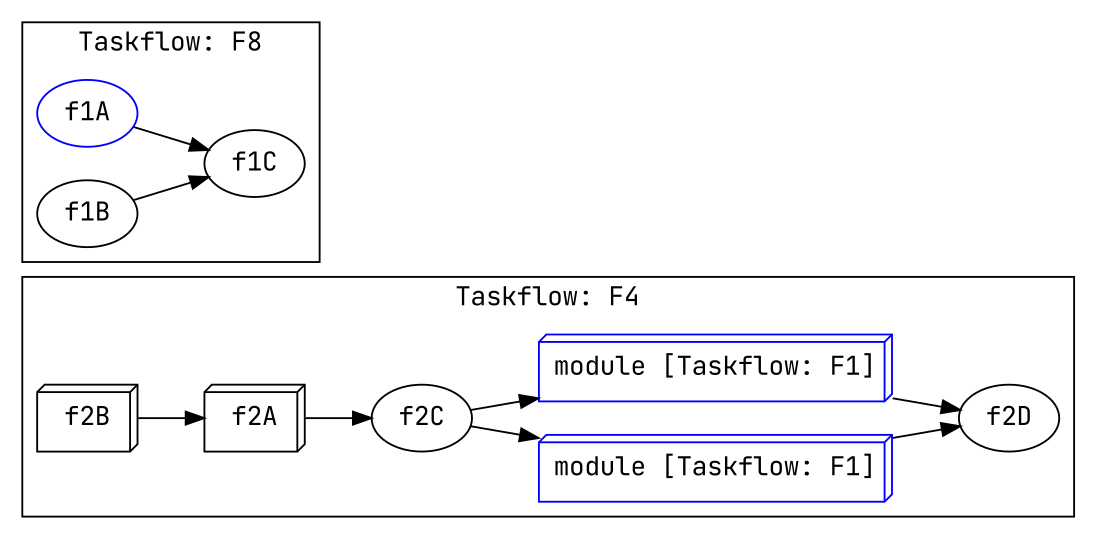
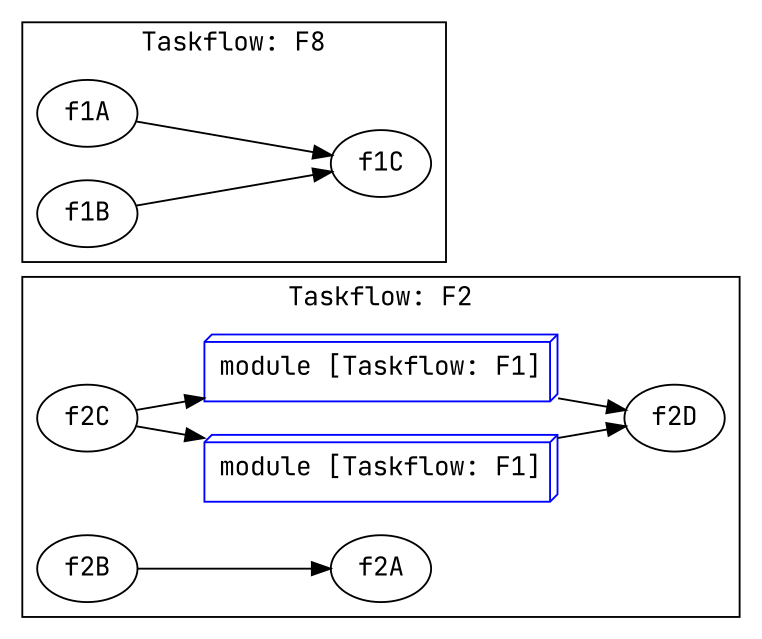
(87, 113) -> (87, 113)
(548, 298) -> (381, 298)
(87, 418) -> (87, 569)
(255, 418) -> (381, 569)
(329, 418) -> none
